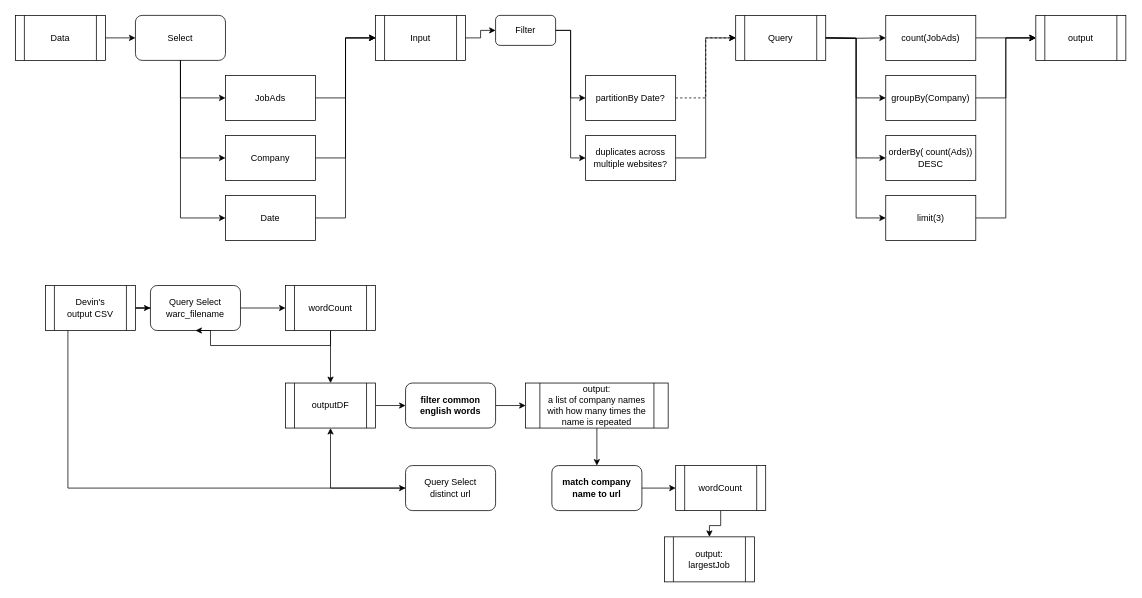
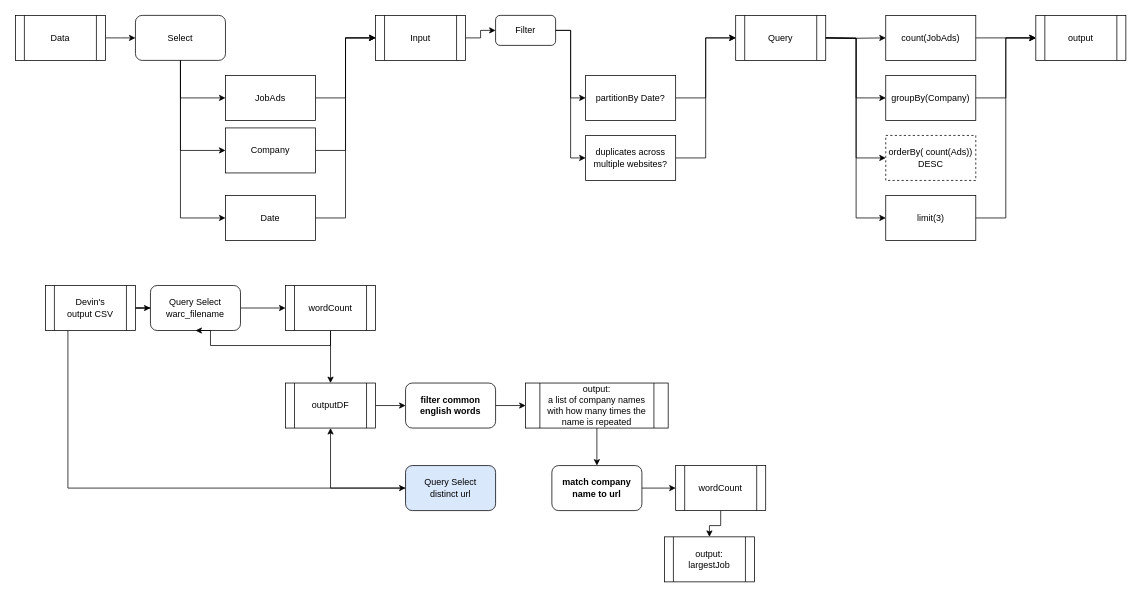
(689, 98) -> (689, 98)
(270, 158) -> (270, 150)
(930, 158) -> (930, 158)
(450, 488) -> (450, 488)
